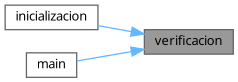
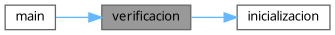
(115, 29) -> (207, 17)
